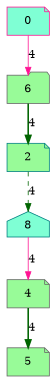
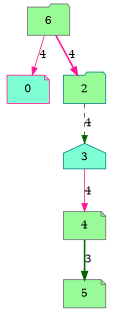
(28, 51) -> (40, 51)
(28, 119) -> (65, 52)
(28, 157) -> (85, 89)
(28, 226) -> (85, 157)
(32, 328) -> (89, 260)
